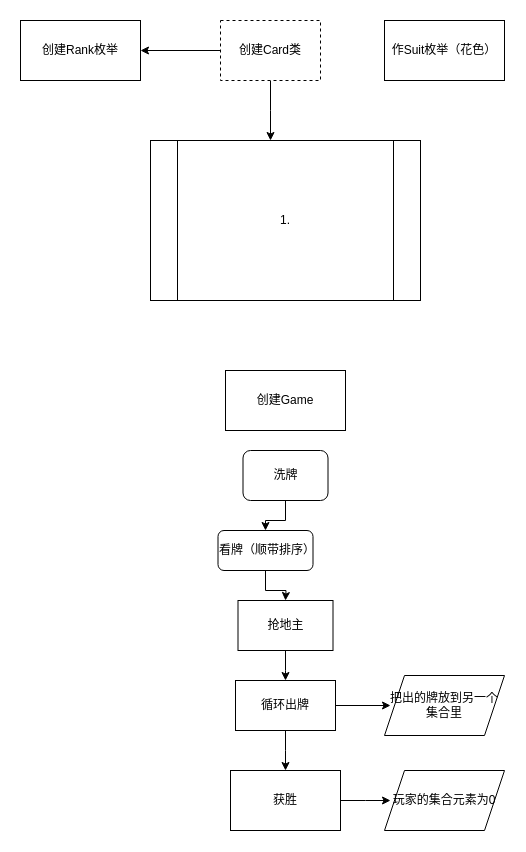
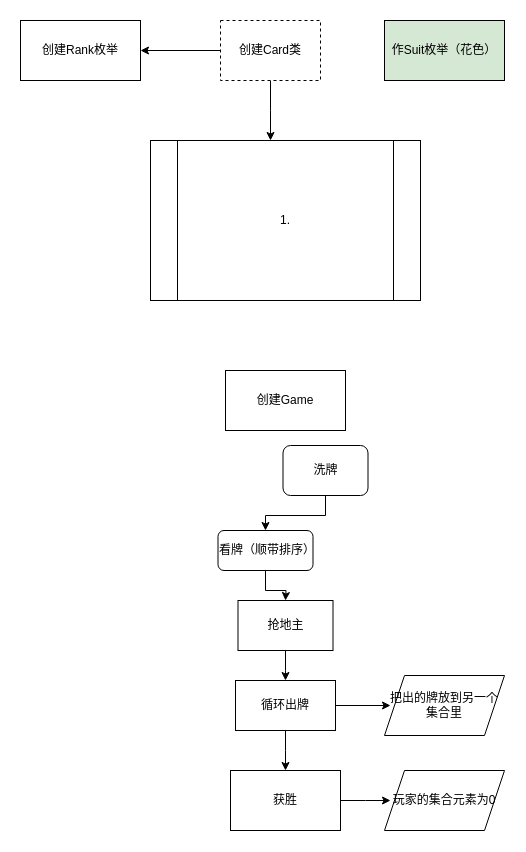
(445, 51) -> (445, 51)
(286, 476) -> (326, 471)
